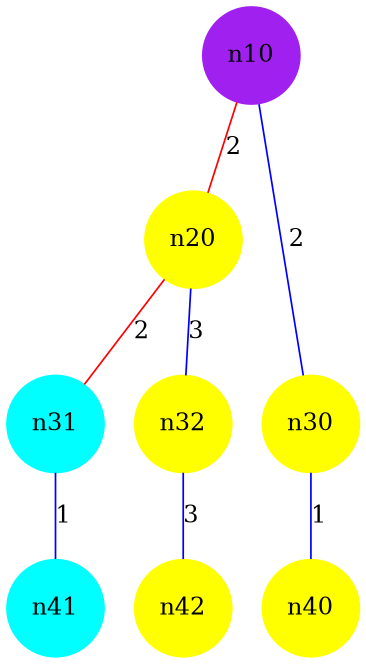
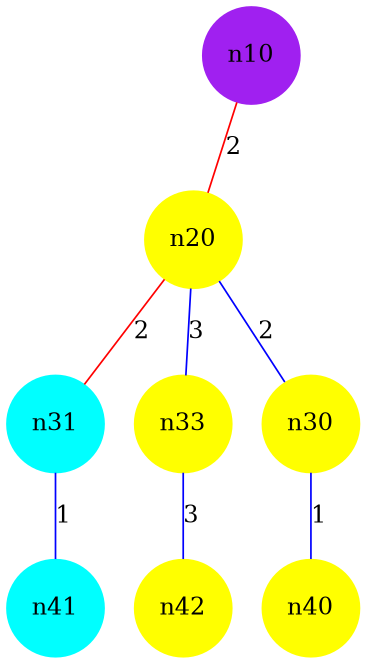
(281, 240) -> (252, 332)
(183, 424) -> (183, 424)
